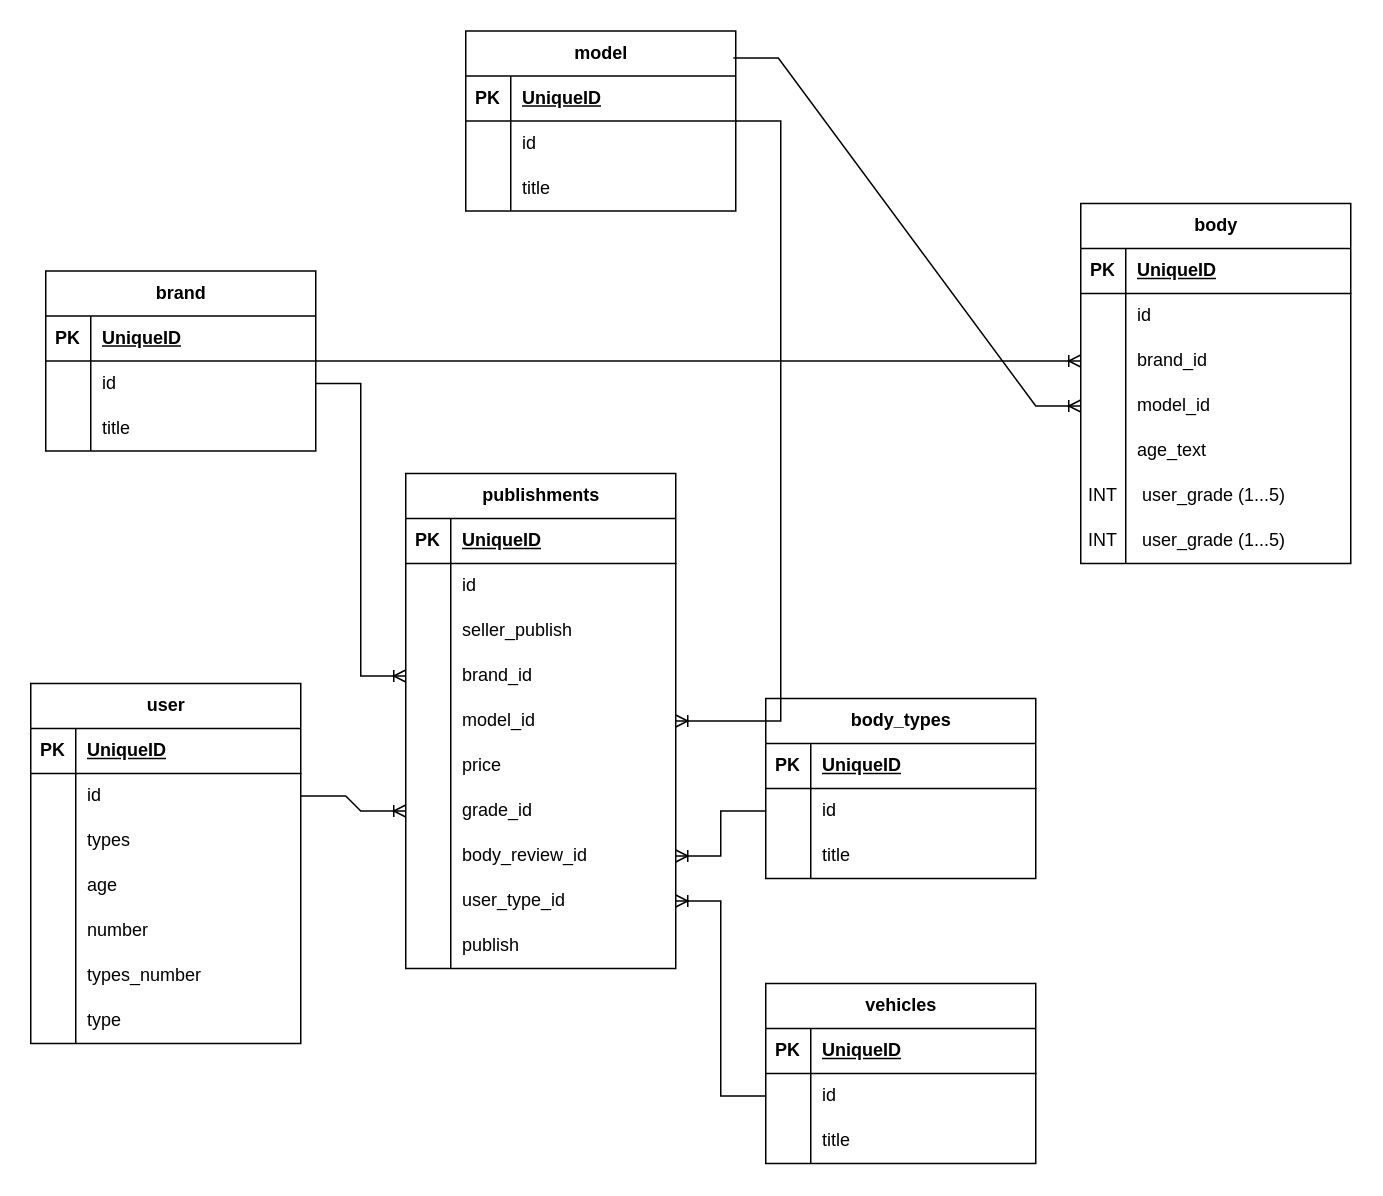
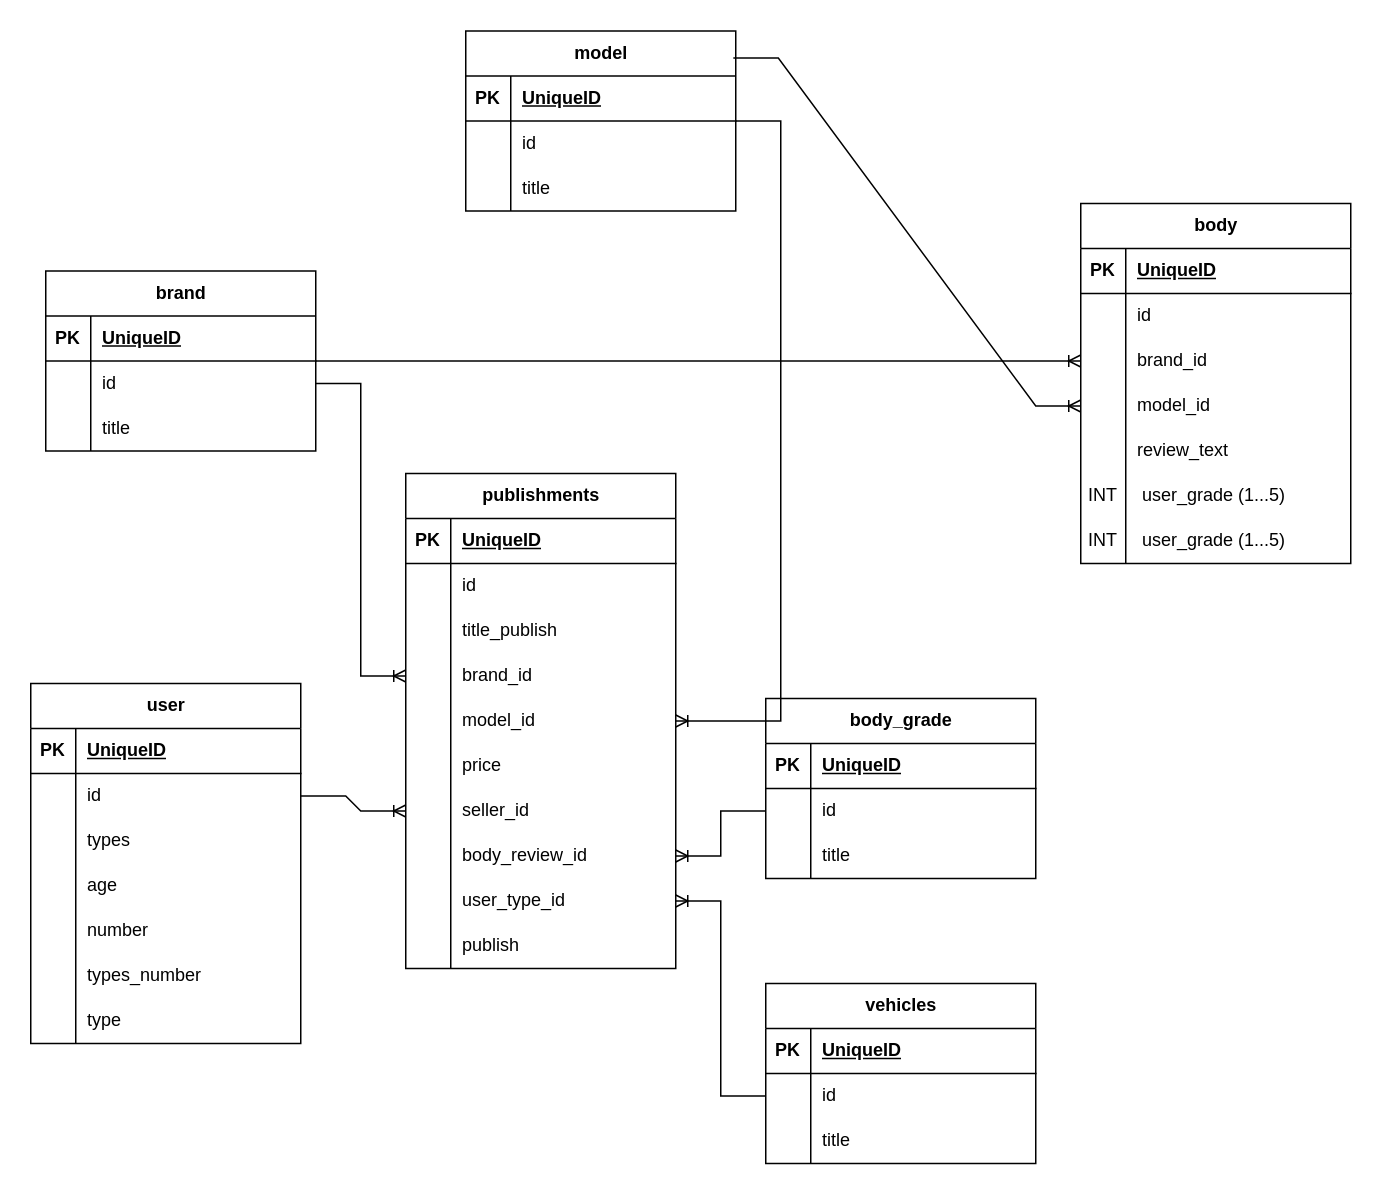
(1178, 451) -> (1191, 451)
(524, 631) -> (519, 631)
(902, 721) -> (902, 721)
(501, 811) -> (501, 811)
